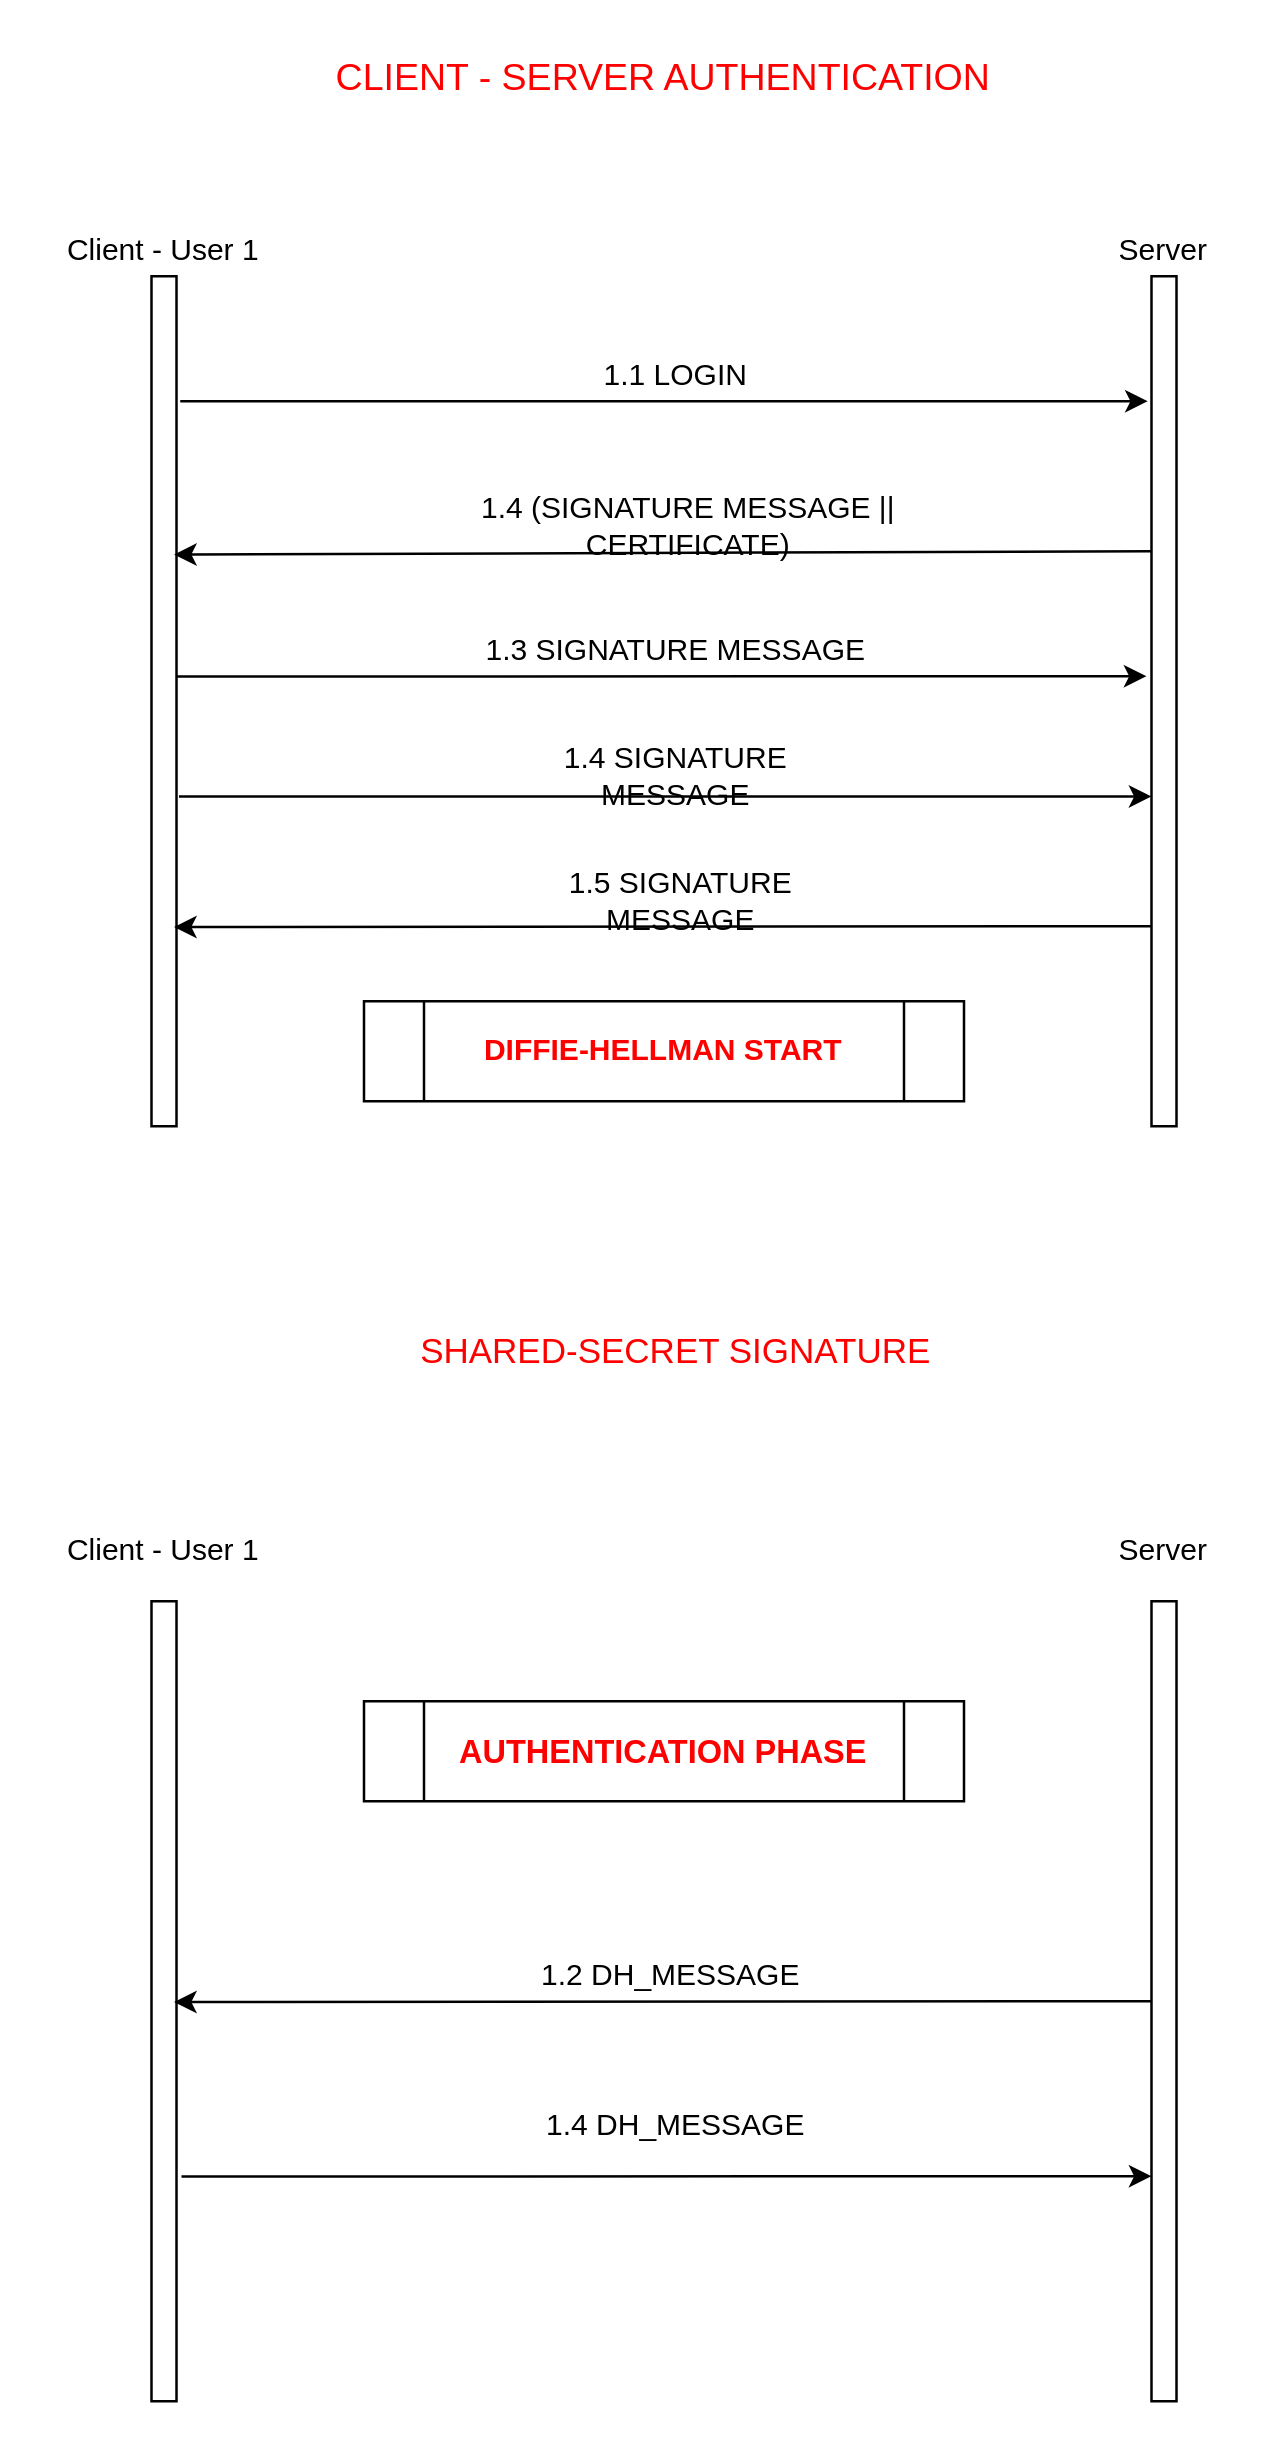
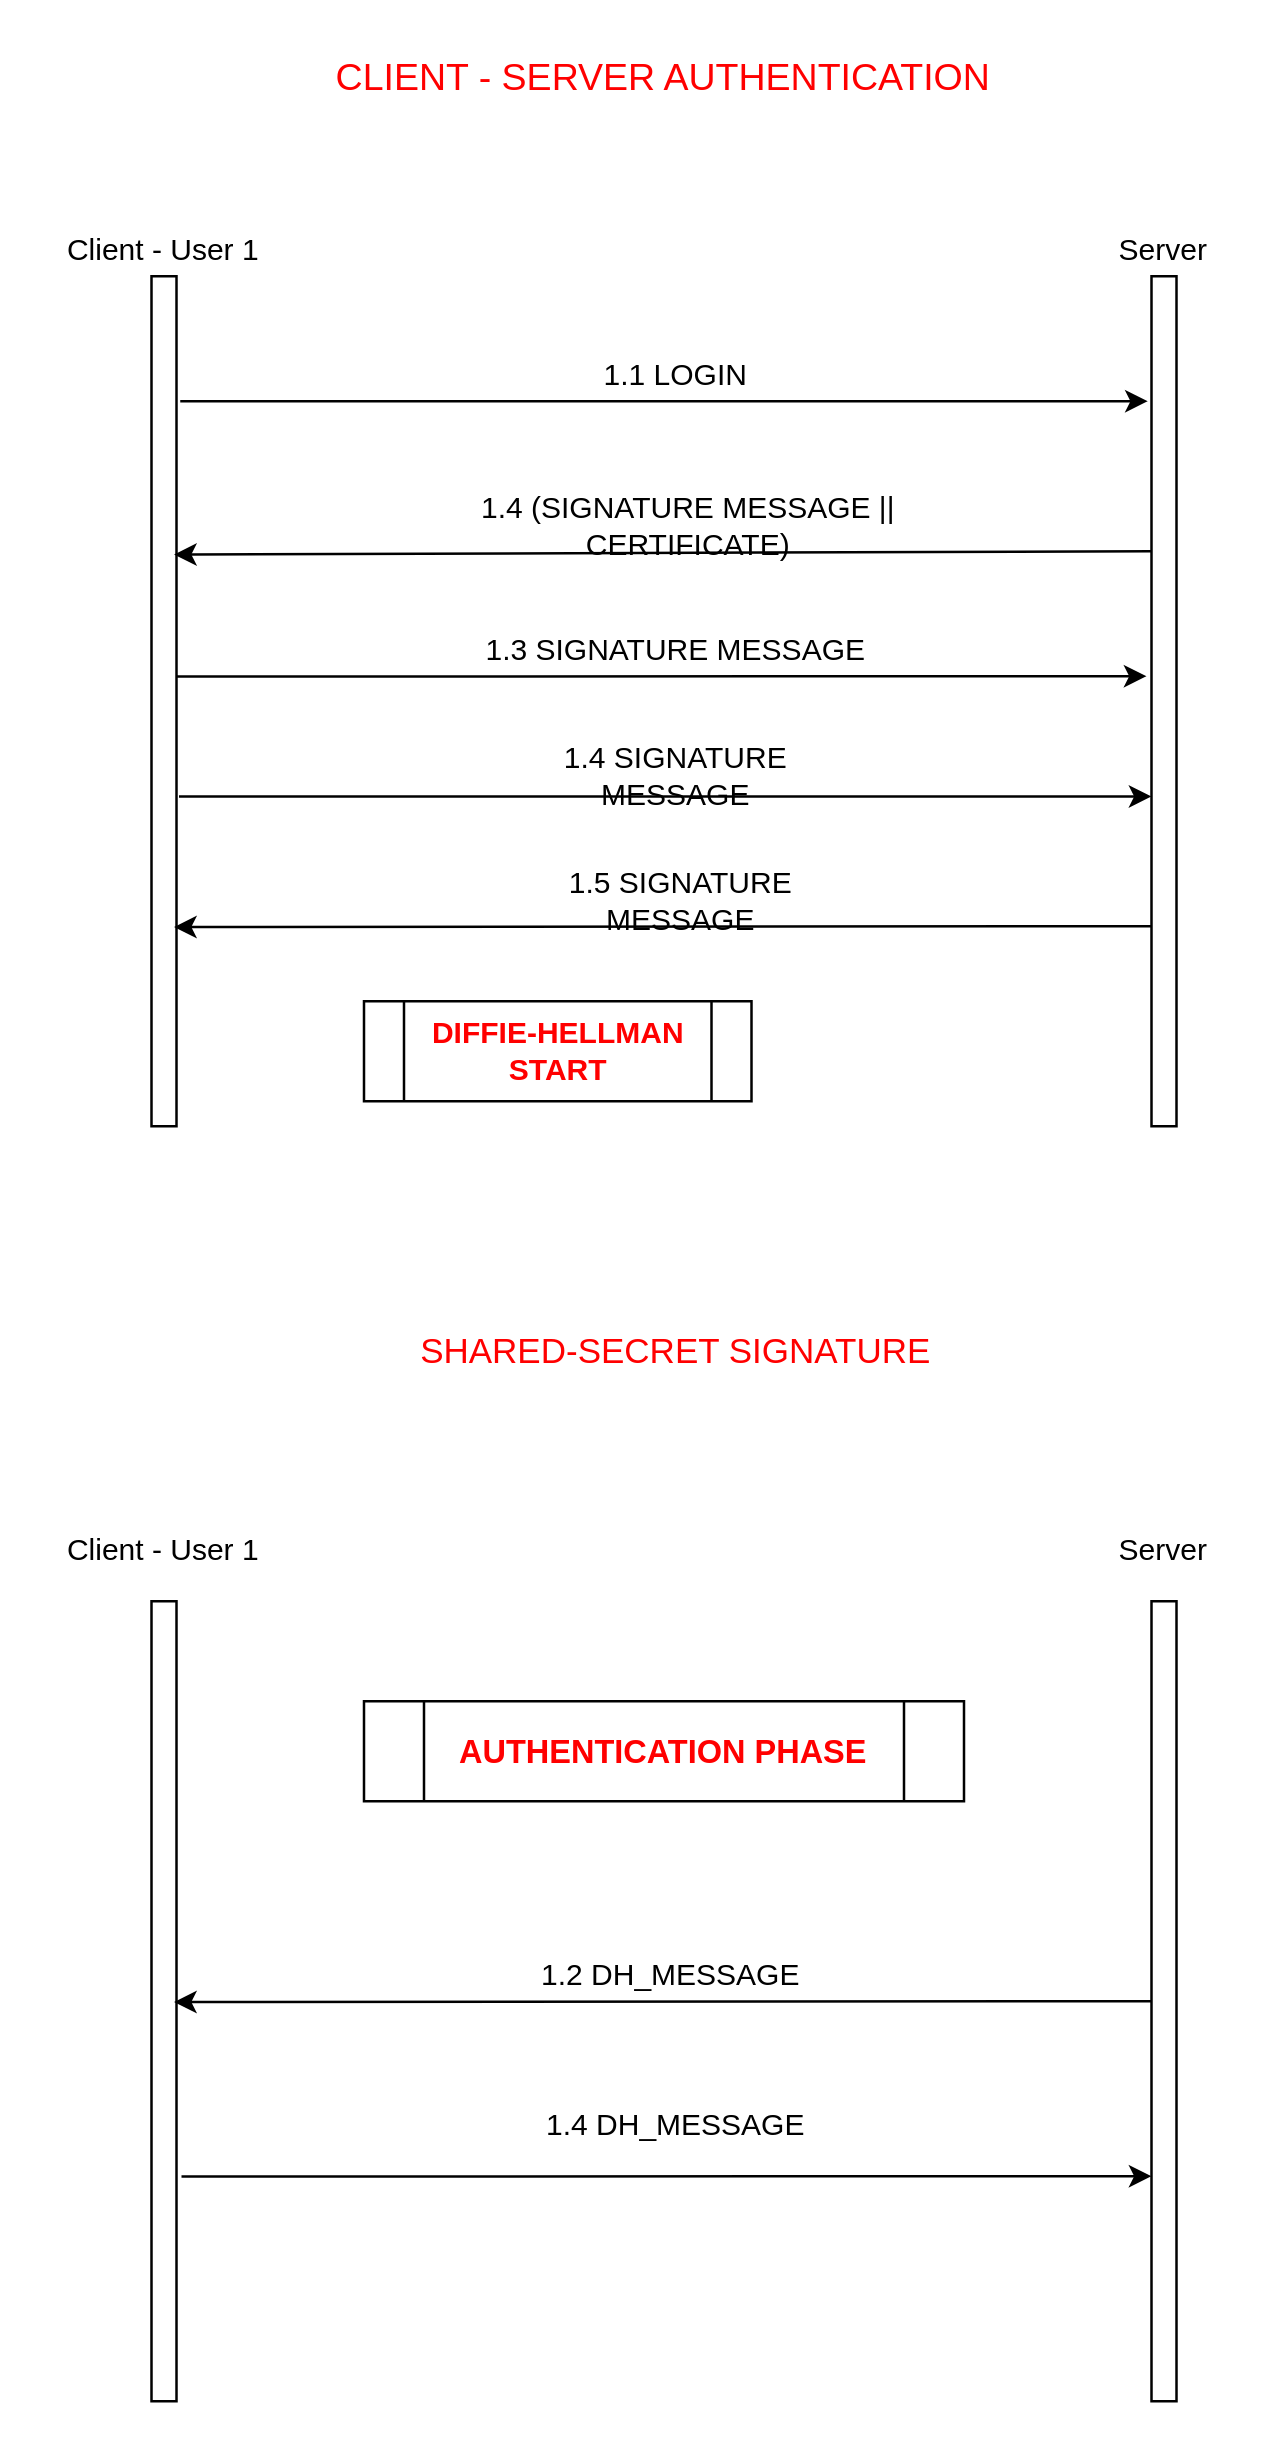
(664, 1051) -> (558, 1051)
